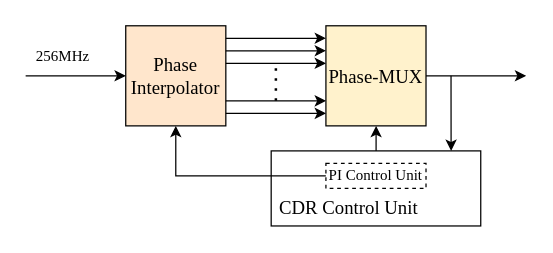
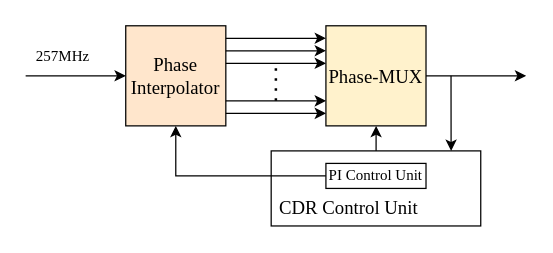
(63, 57) -> (63, 57)
(376, 176) -> (376, 176)
